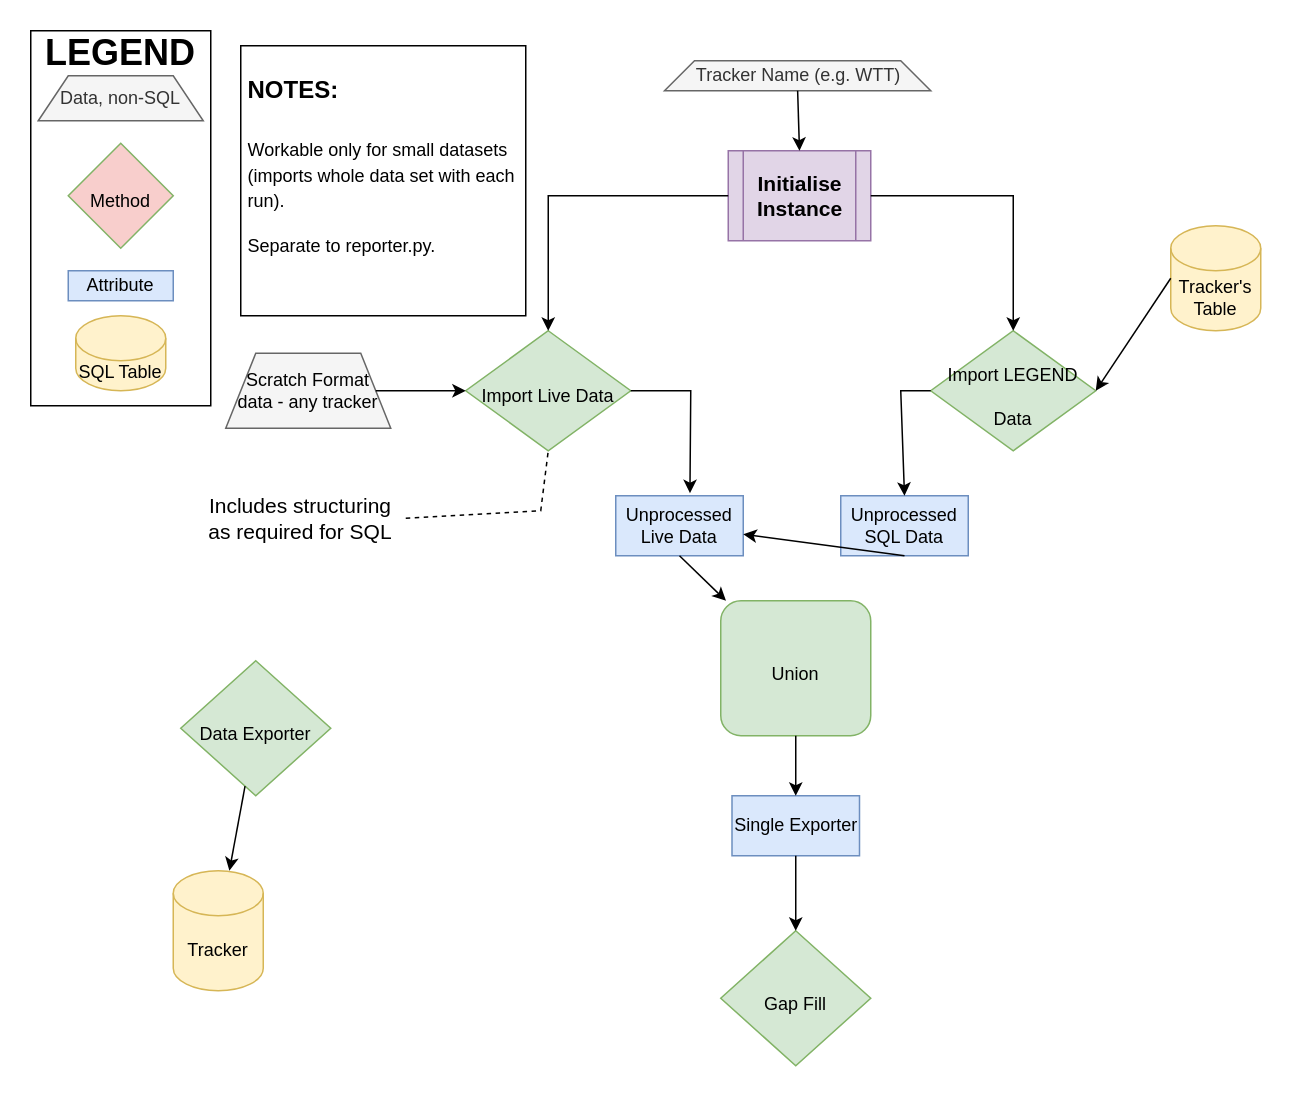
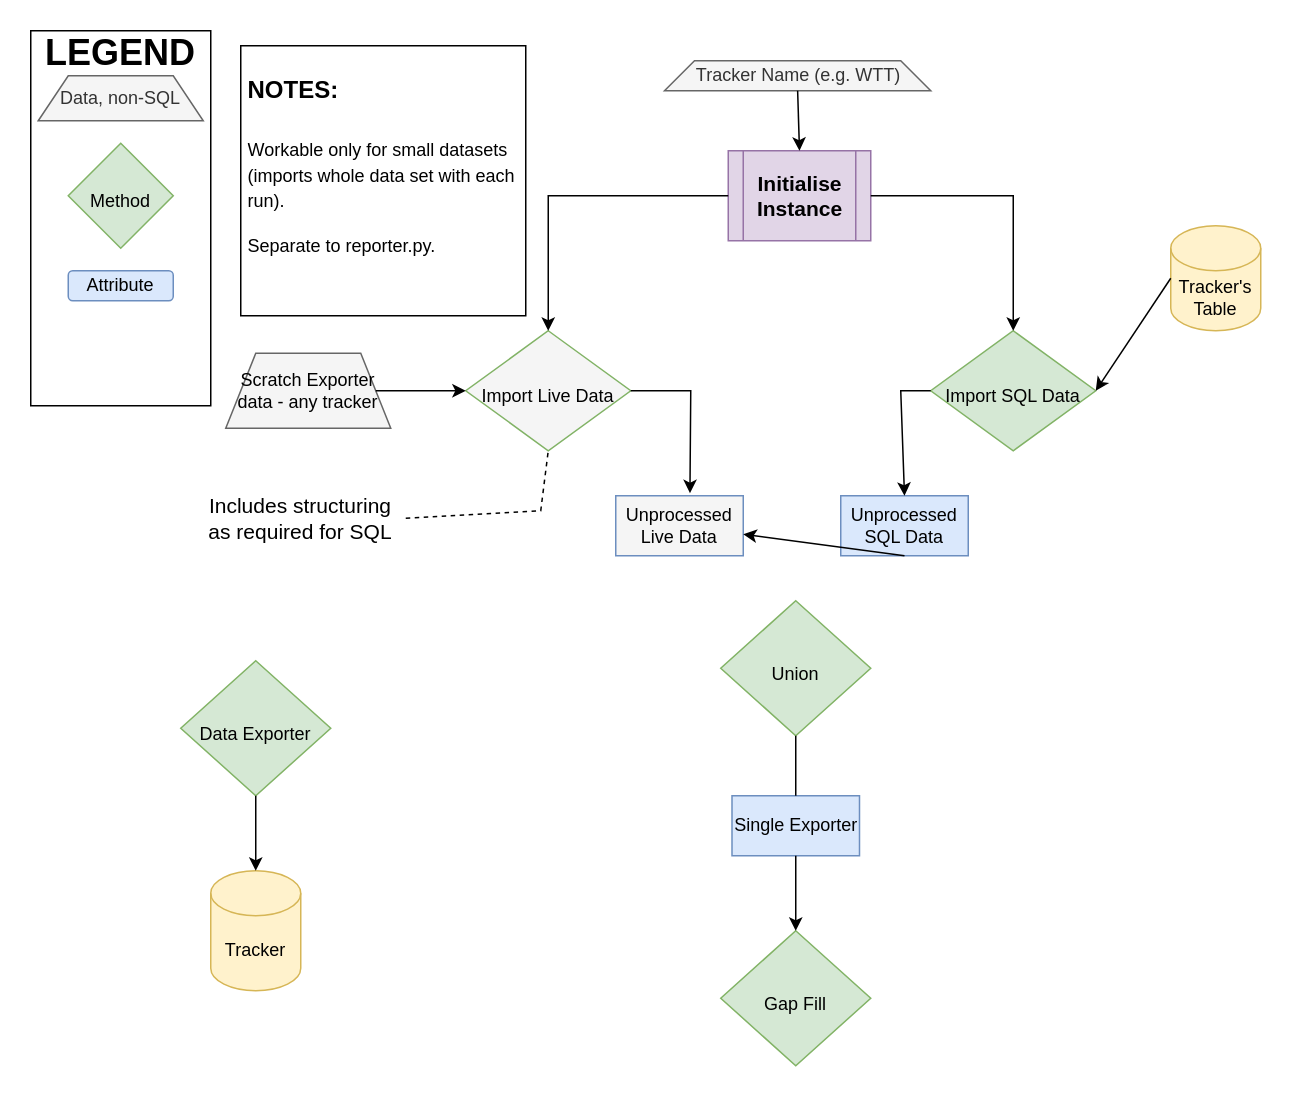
(121, 196) -> (121, 196)
(121, 286) -> (121, 286)
(121, 353) -> none
(308, 391) -> (308, 391)
(548, 391) -> (548, 391)
(1013, 391) -> (1013, 391)
(680, 526) -> (680, 526)
(699, 575) -> none
(796, 668) -> (796, 668)
(796, 784) -> (796, 788)
(218, 931) -> (256, 931)
